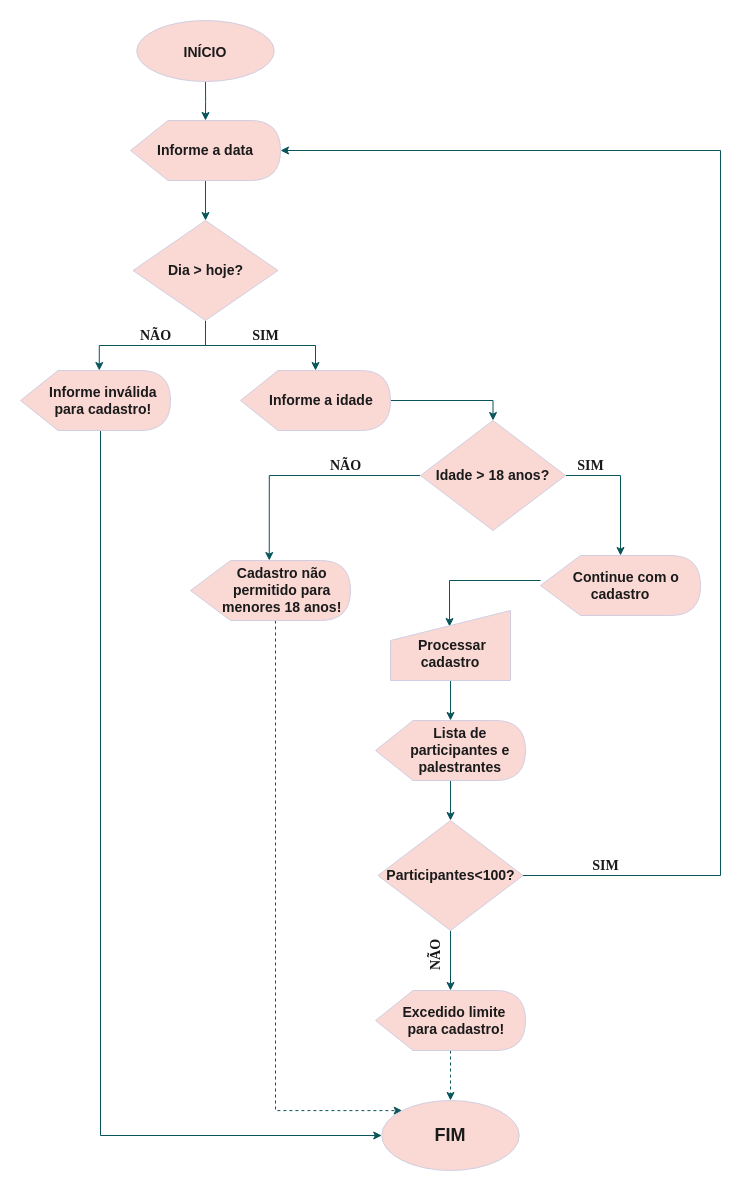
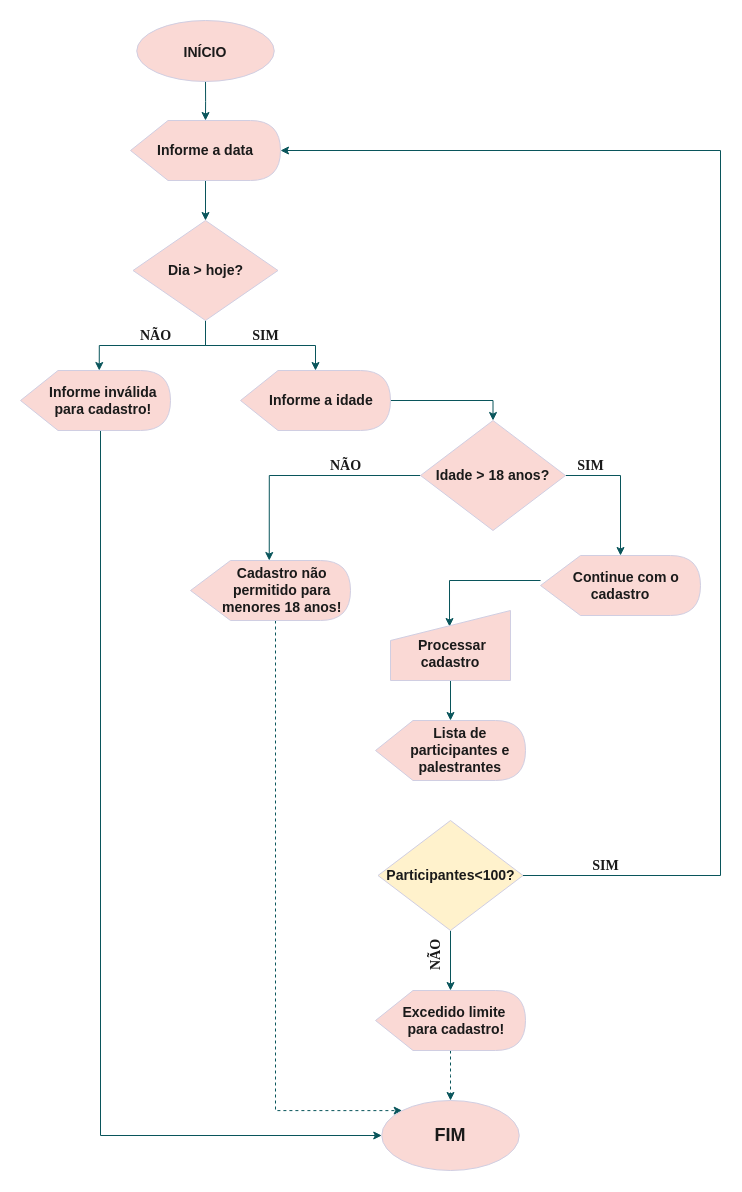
(451, 797) -> none
(451, 876) -> (451, 876)
